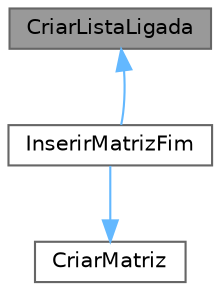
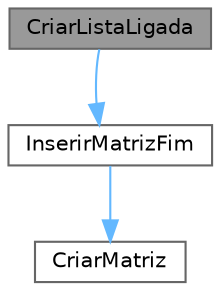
(124, 98) -> (96, 76)
